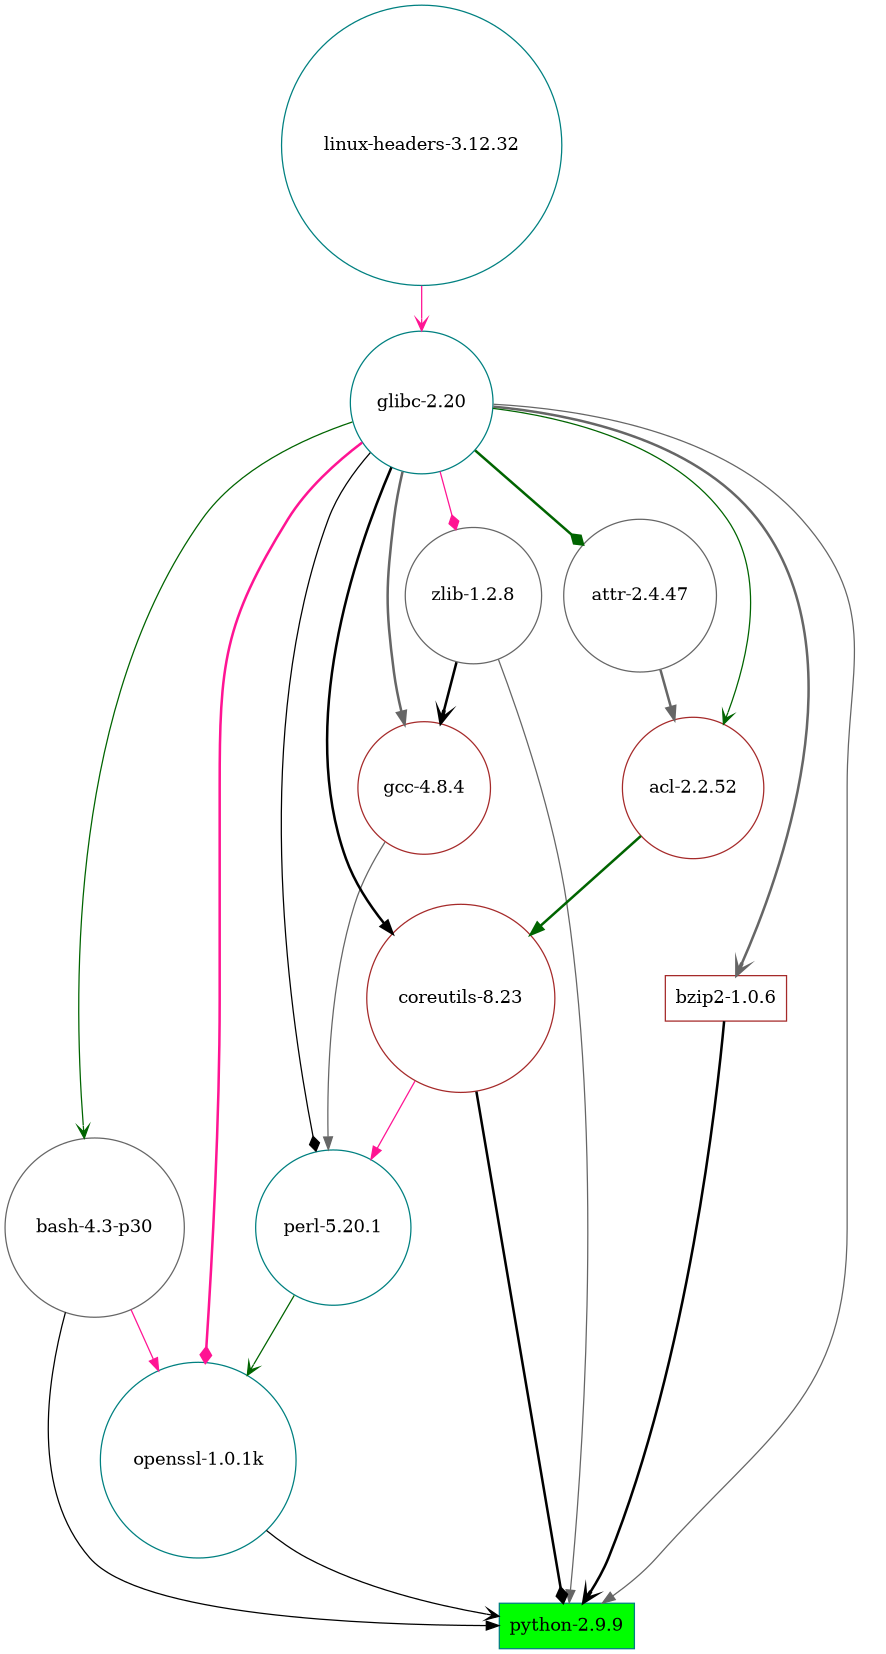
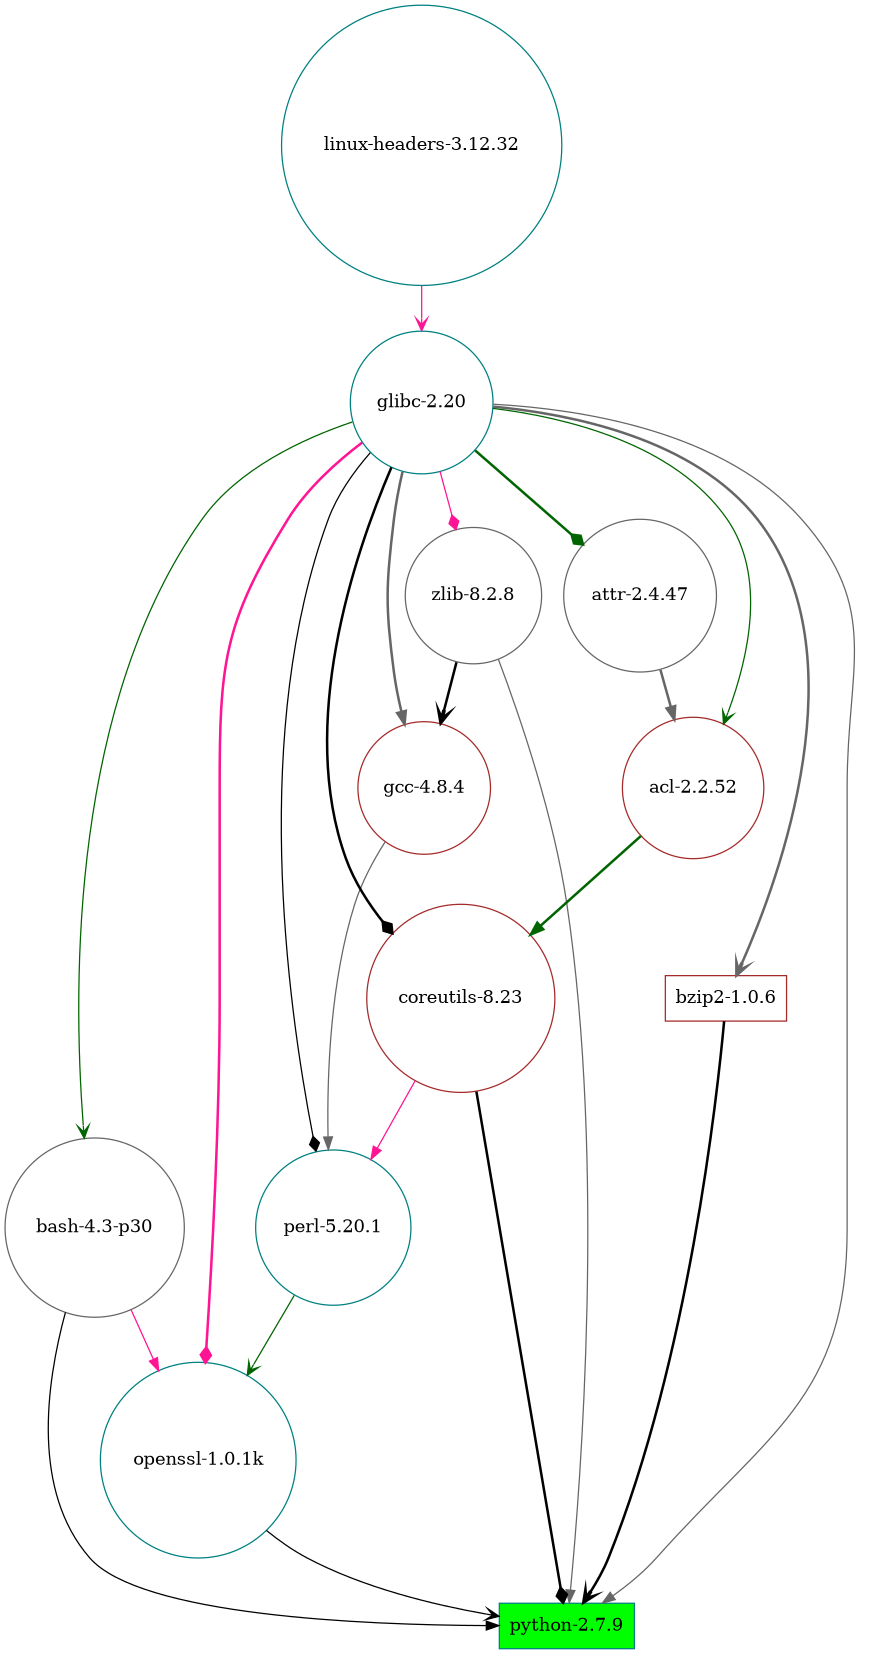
(473, 596) -> (473, 596)
(329, 697) -> (329, 697)
(567, 1626) -> (567, 1626)
